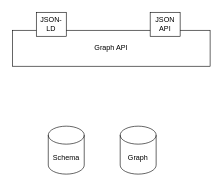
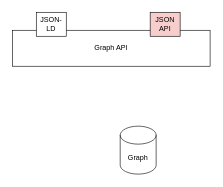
(165, 24) -> (165, 24)
(66, 150) -> none
